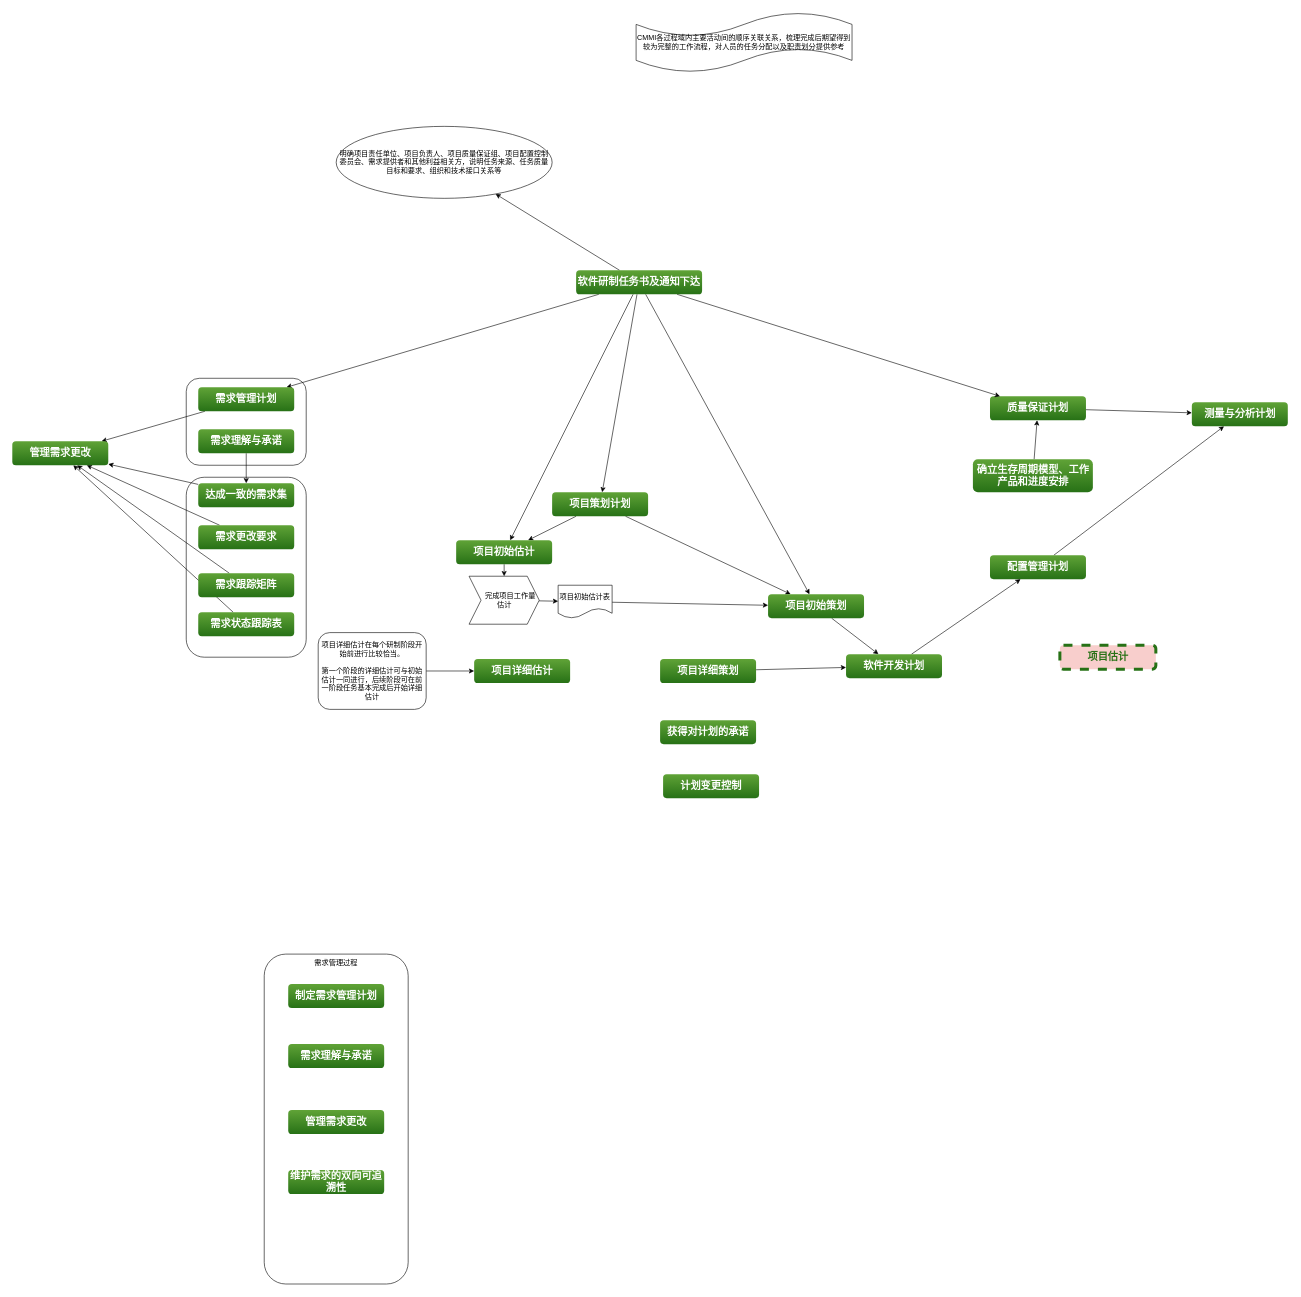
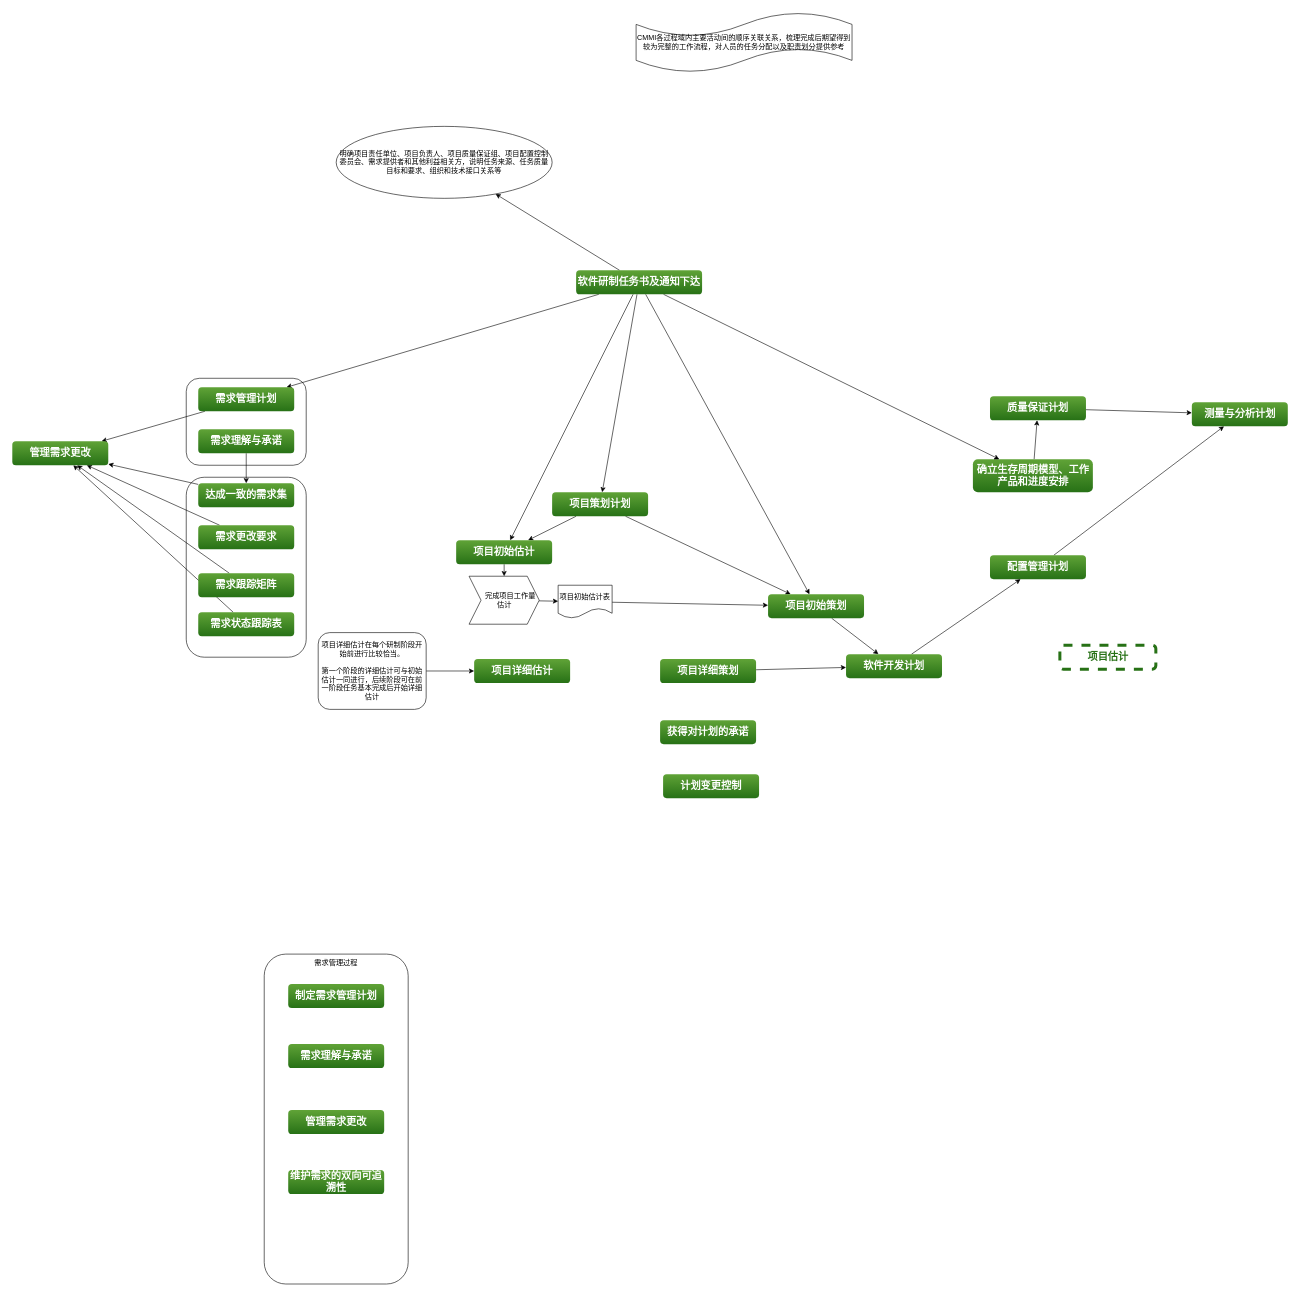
(837, 345) -> (809, 366)
(1108, 657) -> (1108, 657)
